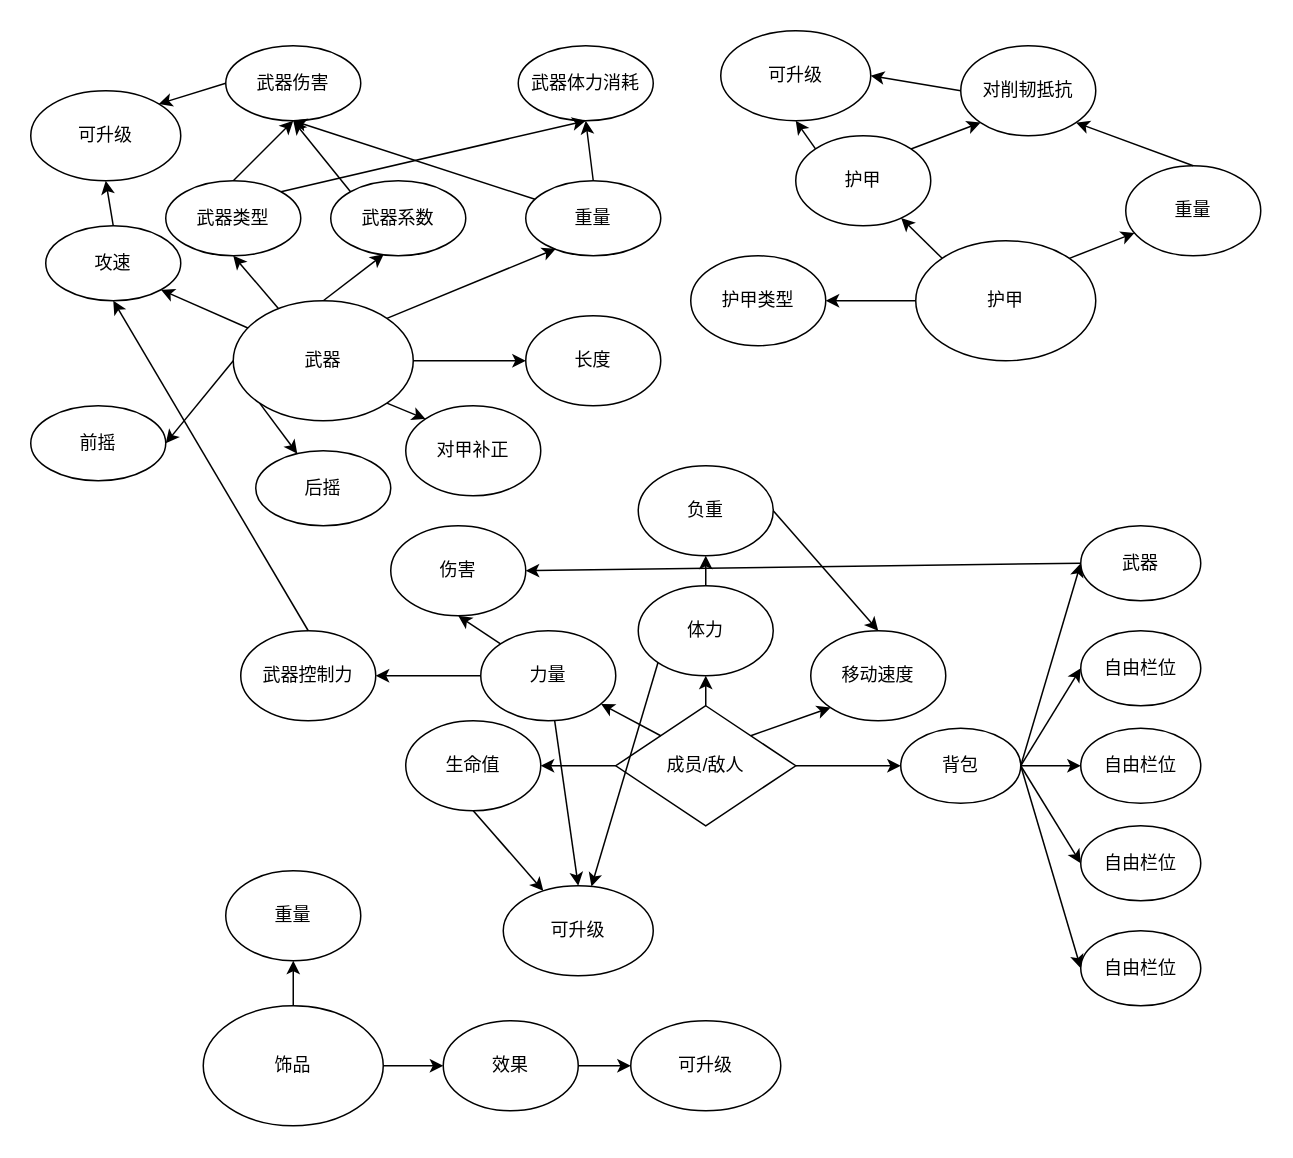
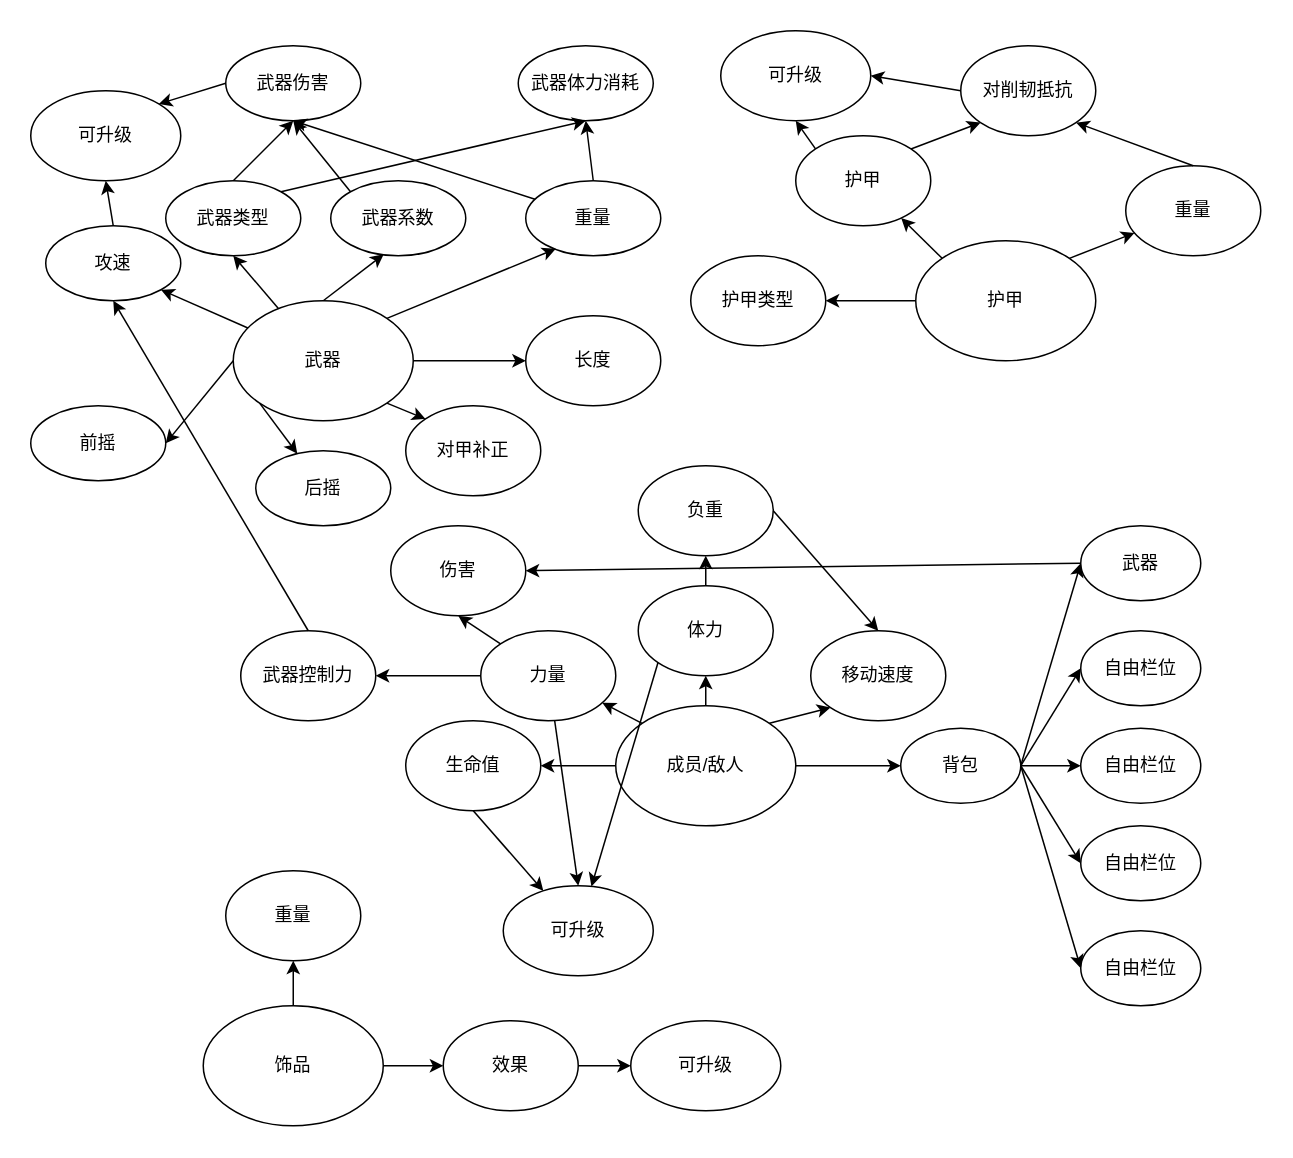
(706, 766) -> (706, 766)
